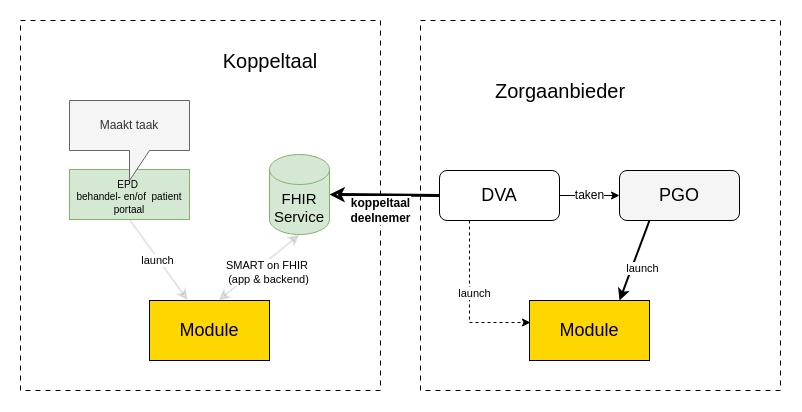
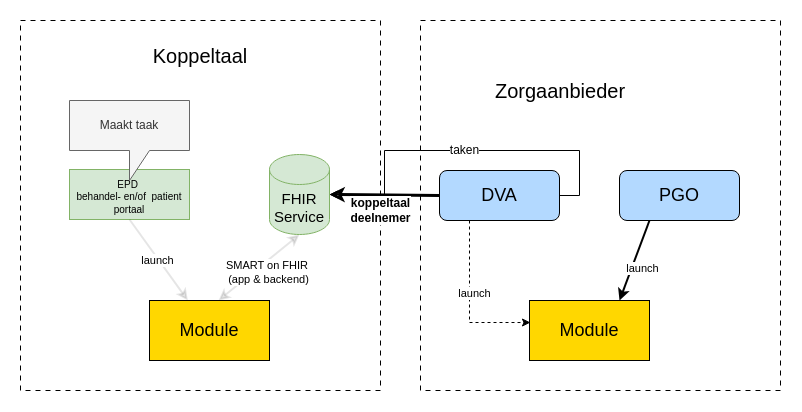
(271, 61) -> (201, 56)
(500, 196) -> (500, 196)
(593, 196) -> (487, 151)
(680, 196) -> (680, 196)
